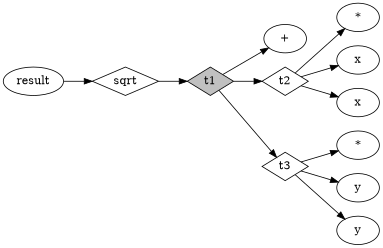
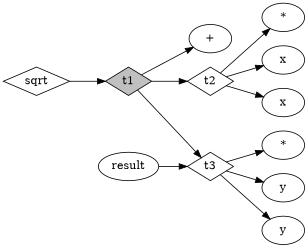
(74, 81) -> (169, 166)
